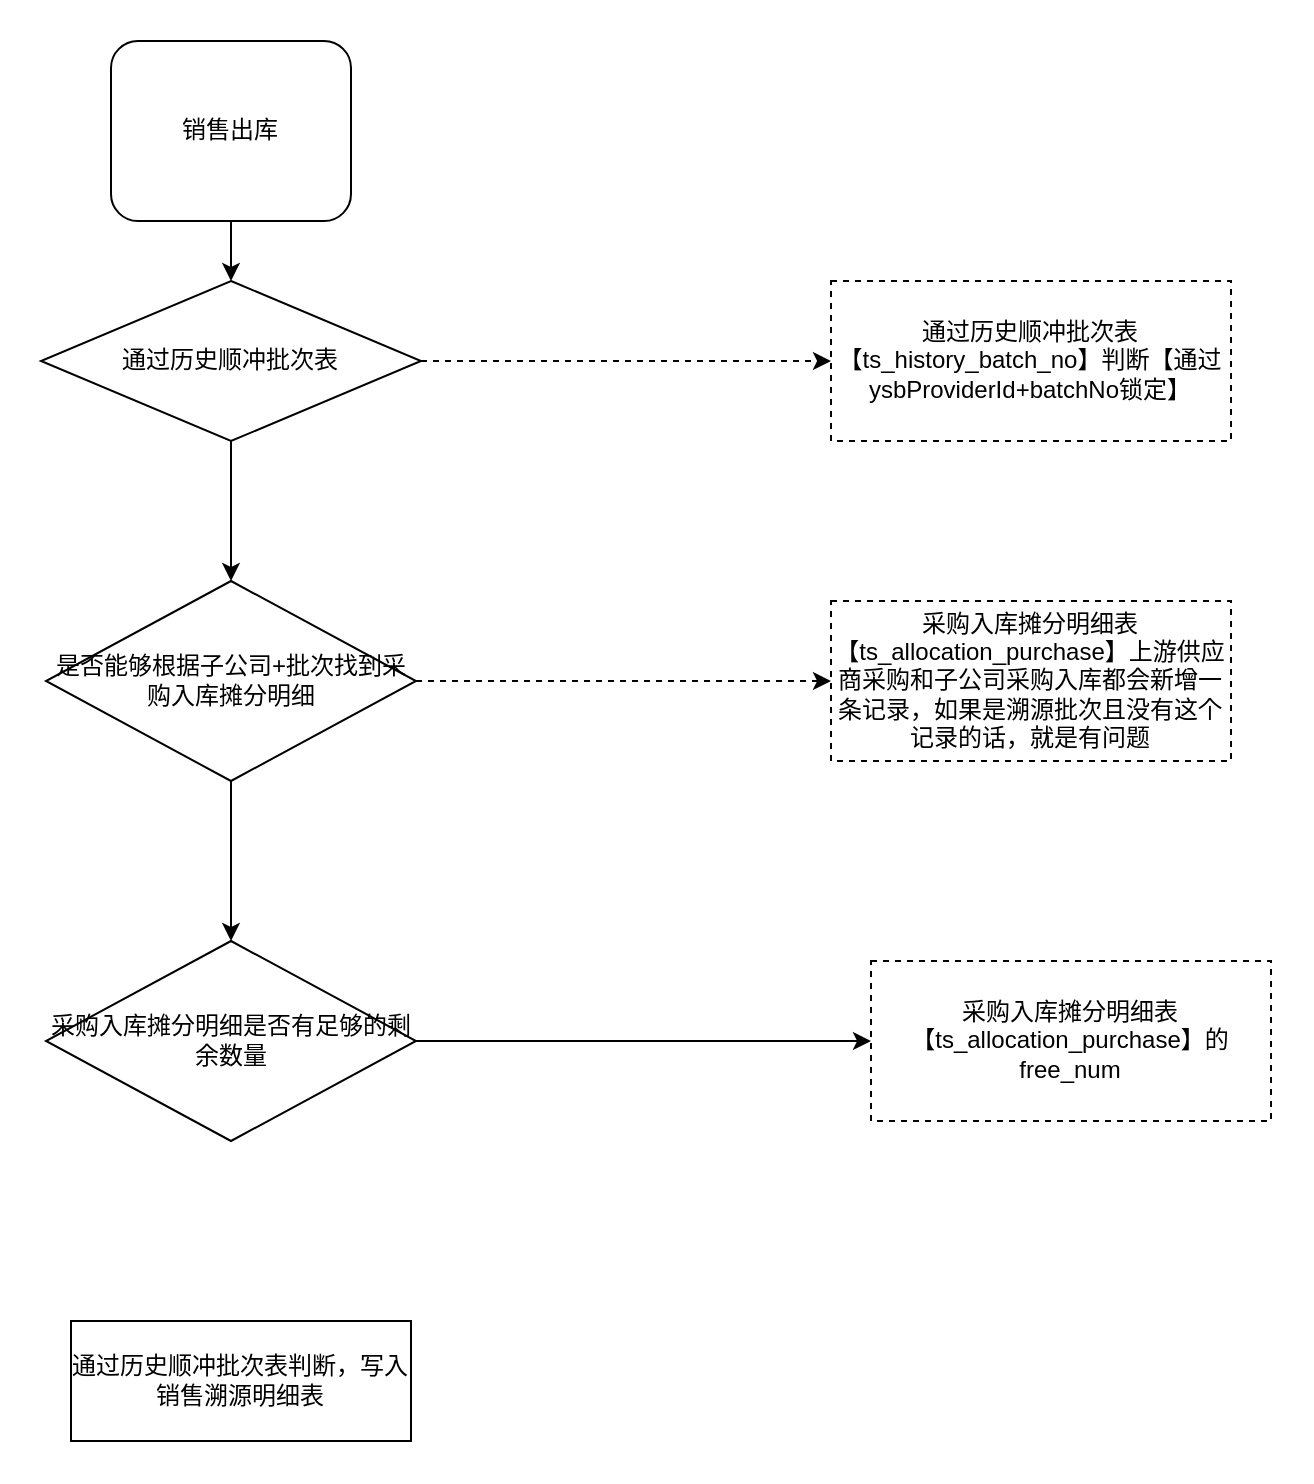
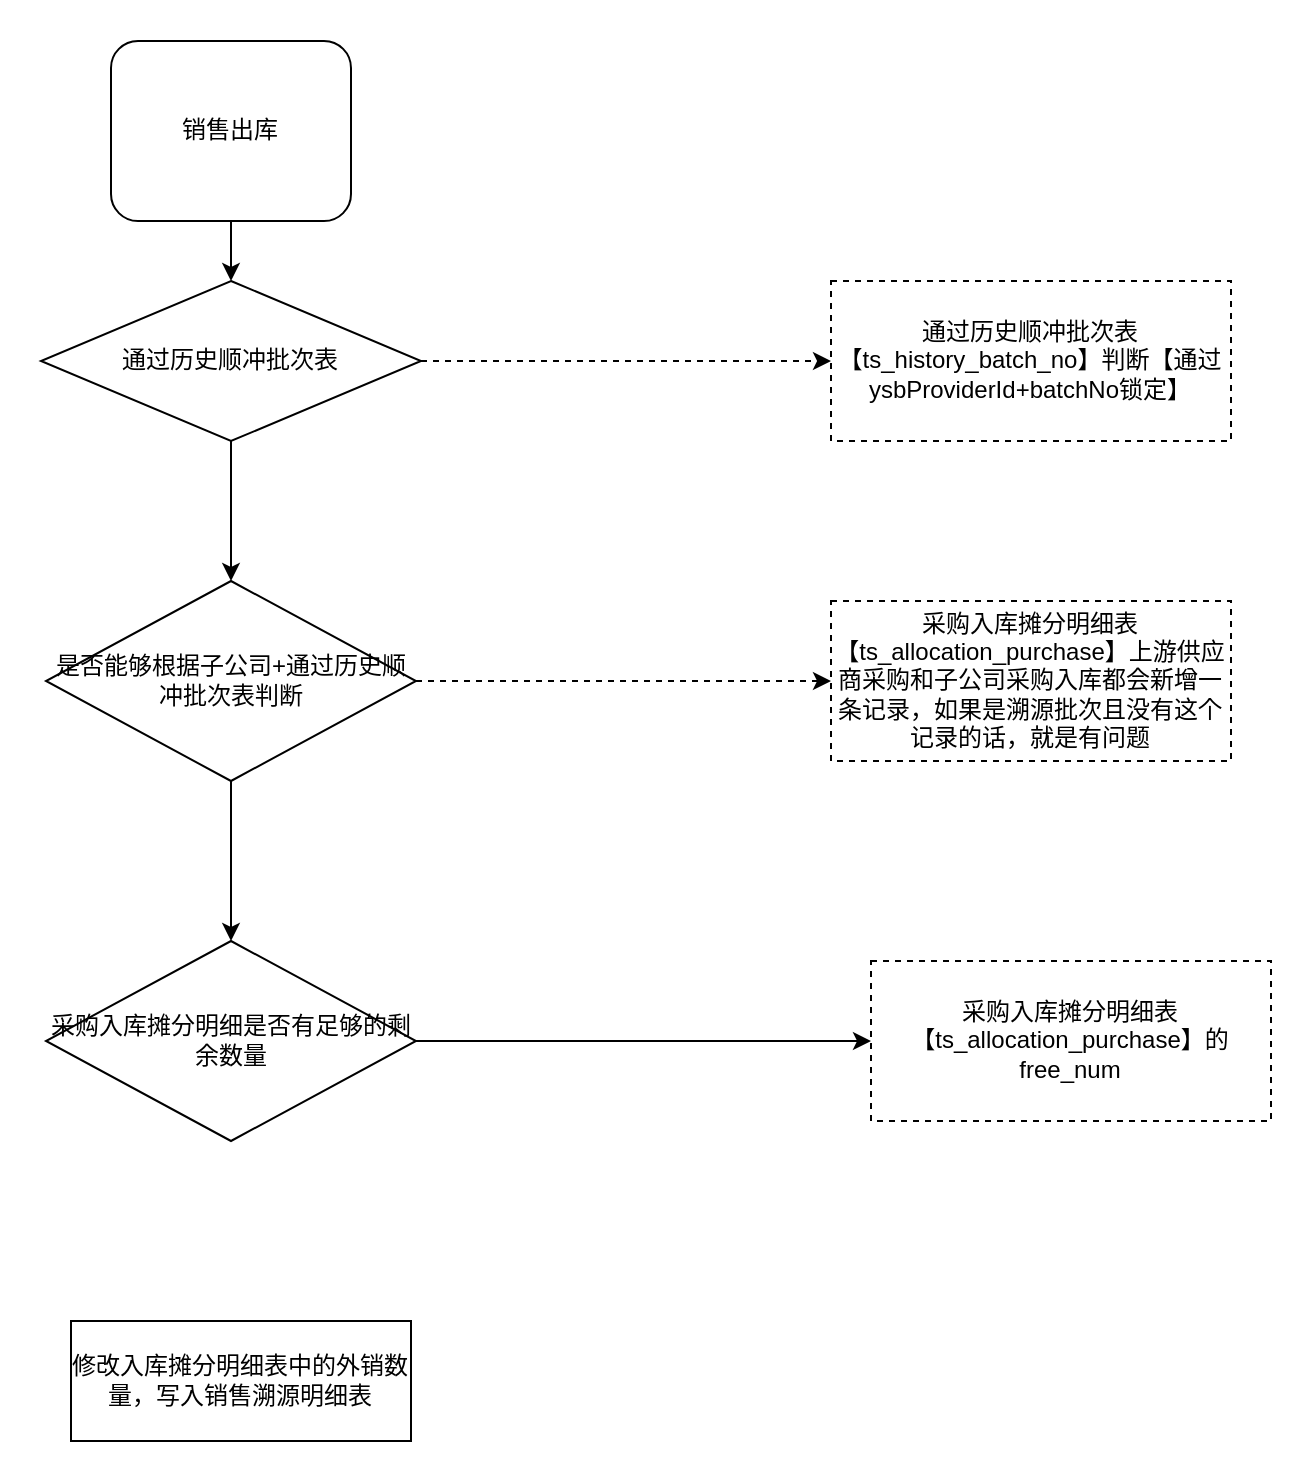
(232, 681) -> (232, 681)
(241, 1381) -> (241, 1381)
